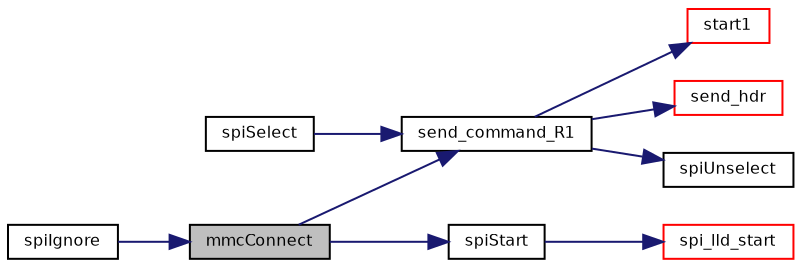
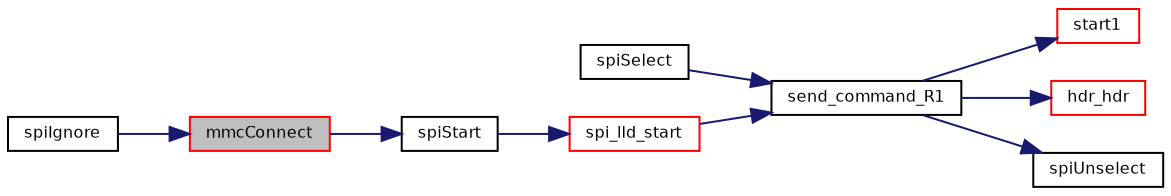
(728, 98) -> (1098, 98)
(369, 192) -> (726, 120)
(260, 242) -> (260, 134)
